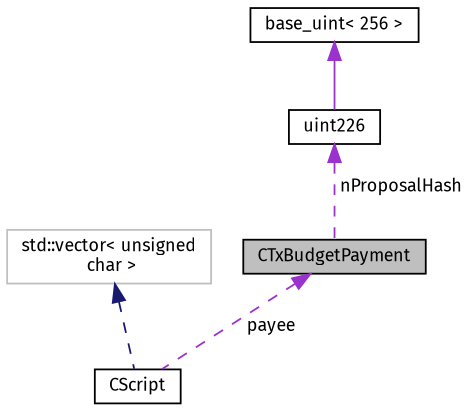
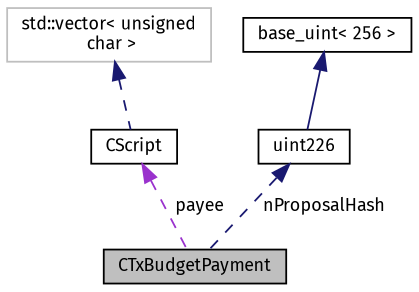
(335, 85) -> (314, 100)
(335, 201) -> (243, 214)
(229, 326) -> (169, 215)
